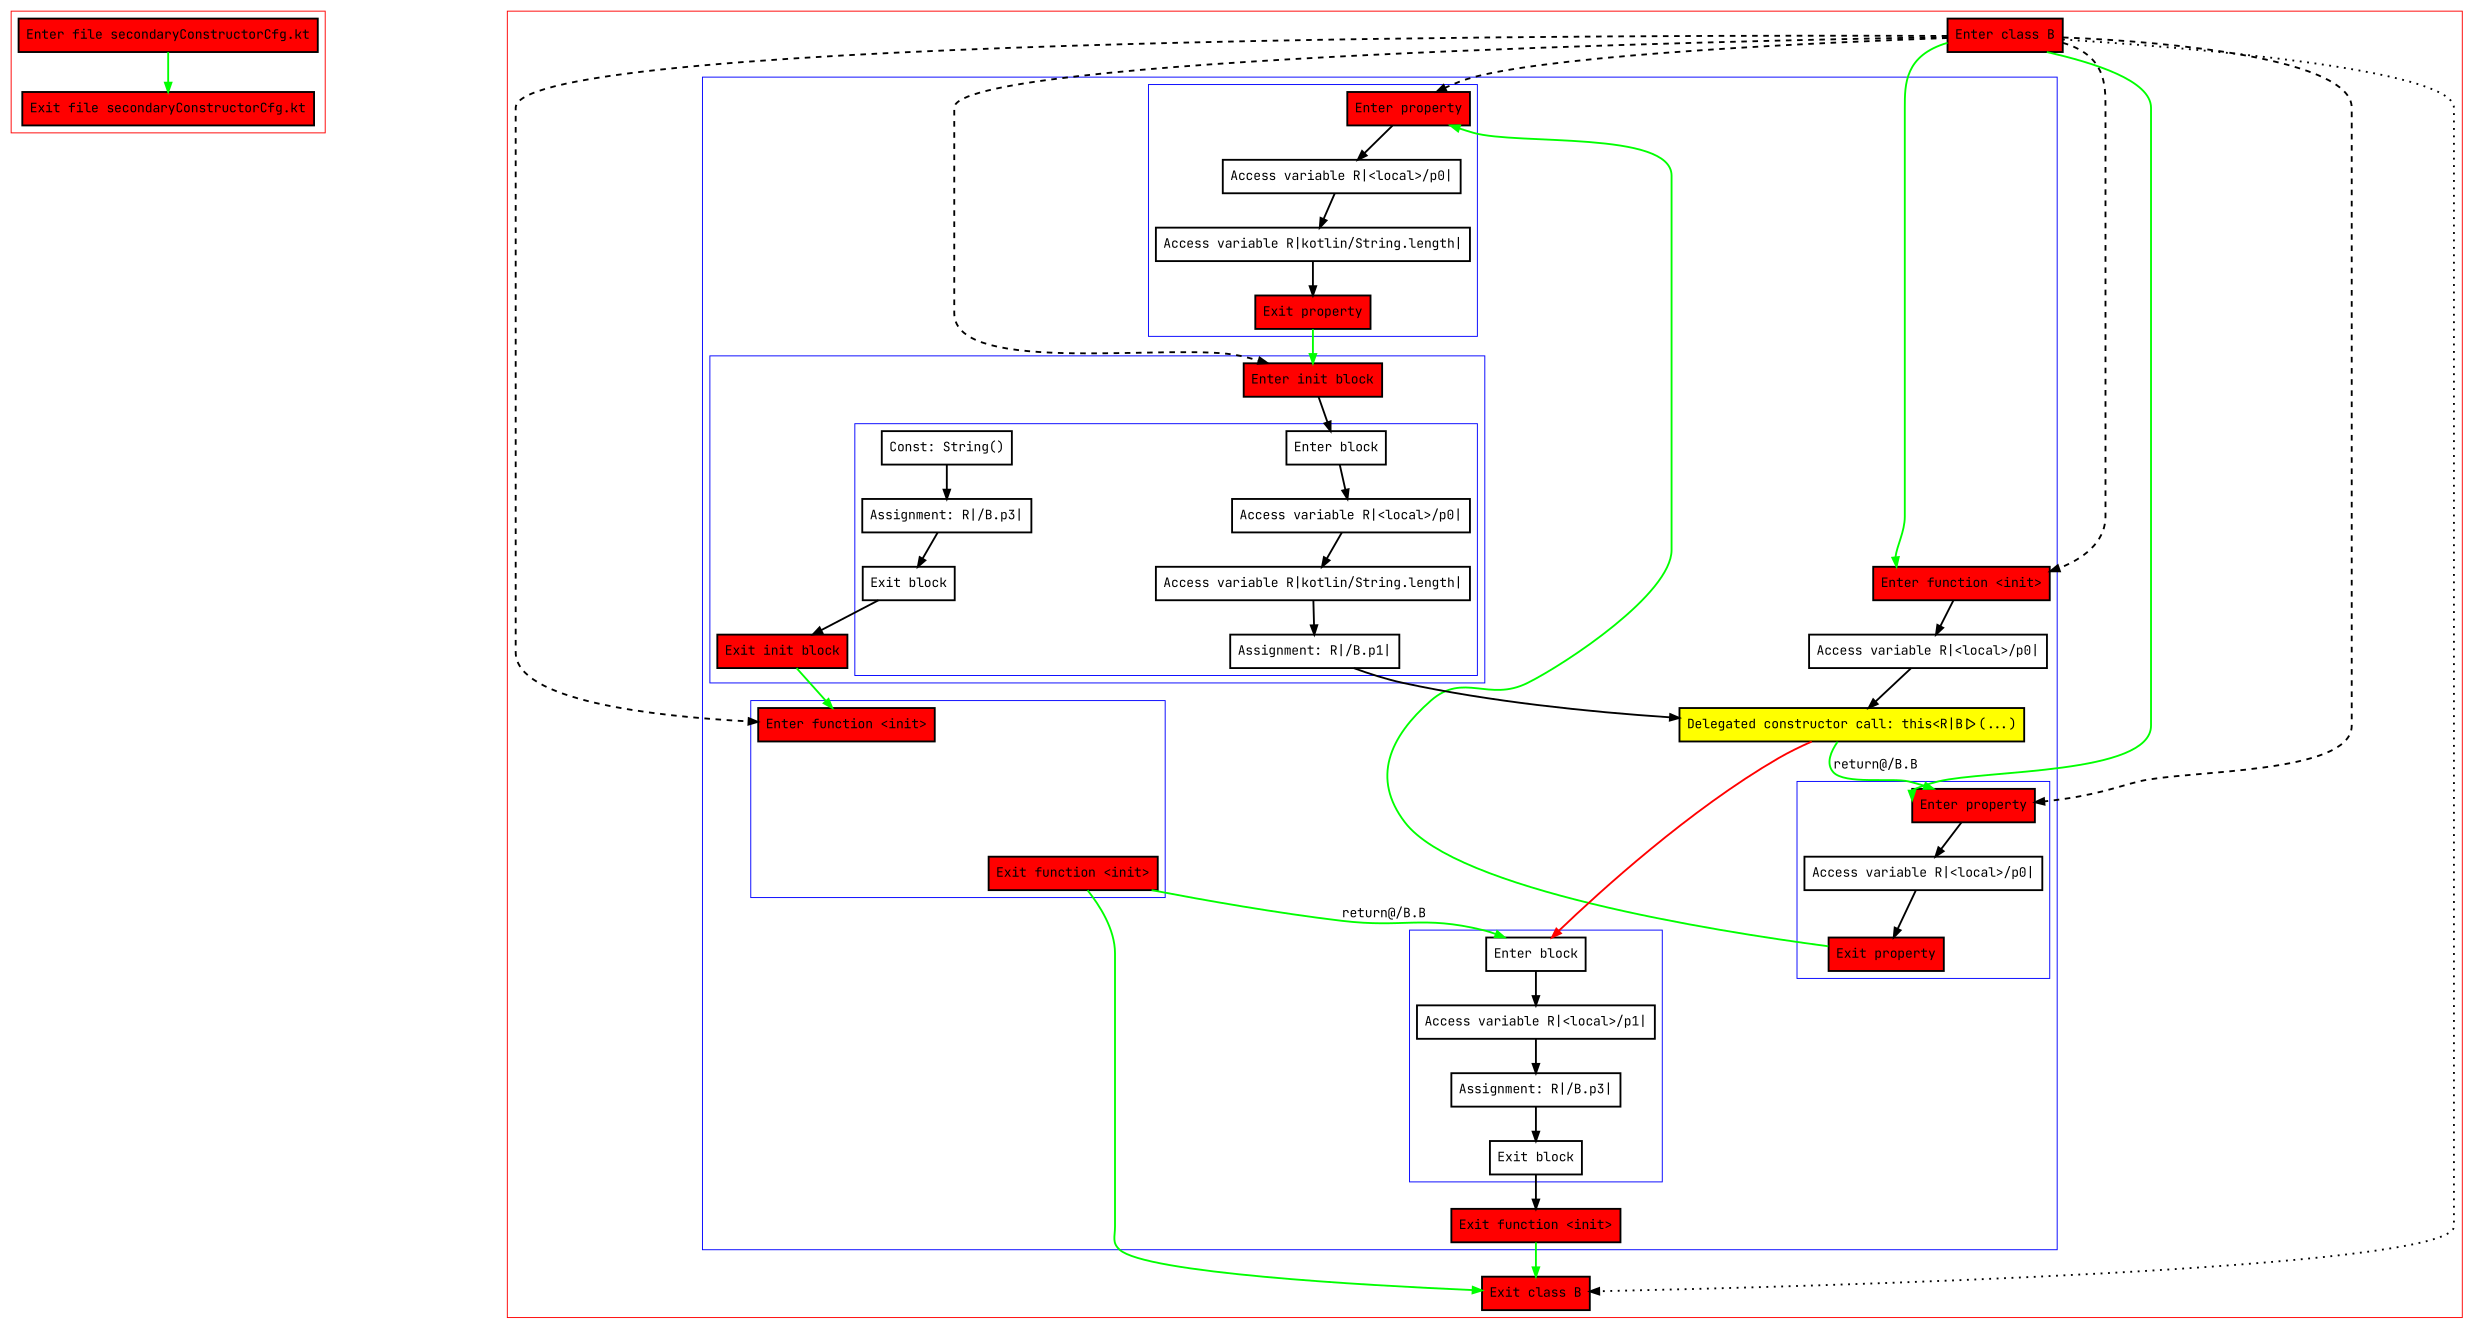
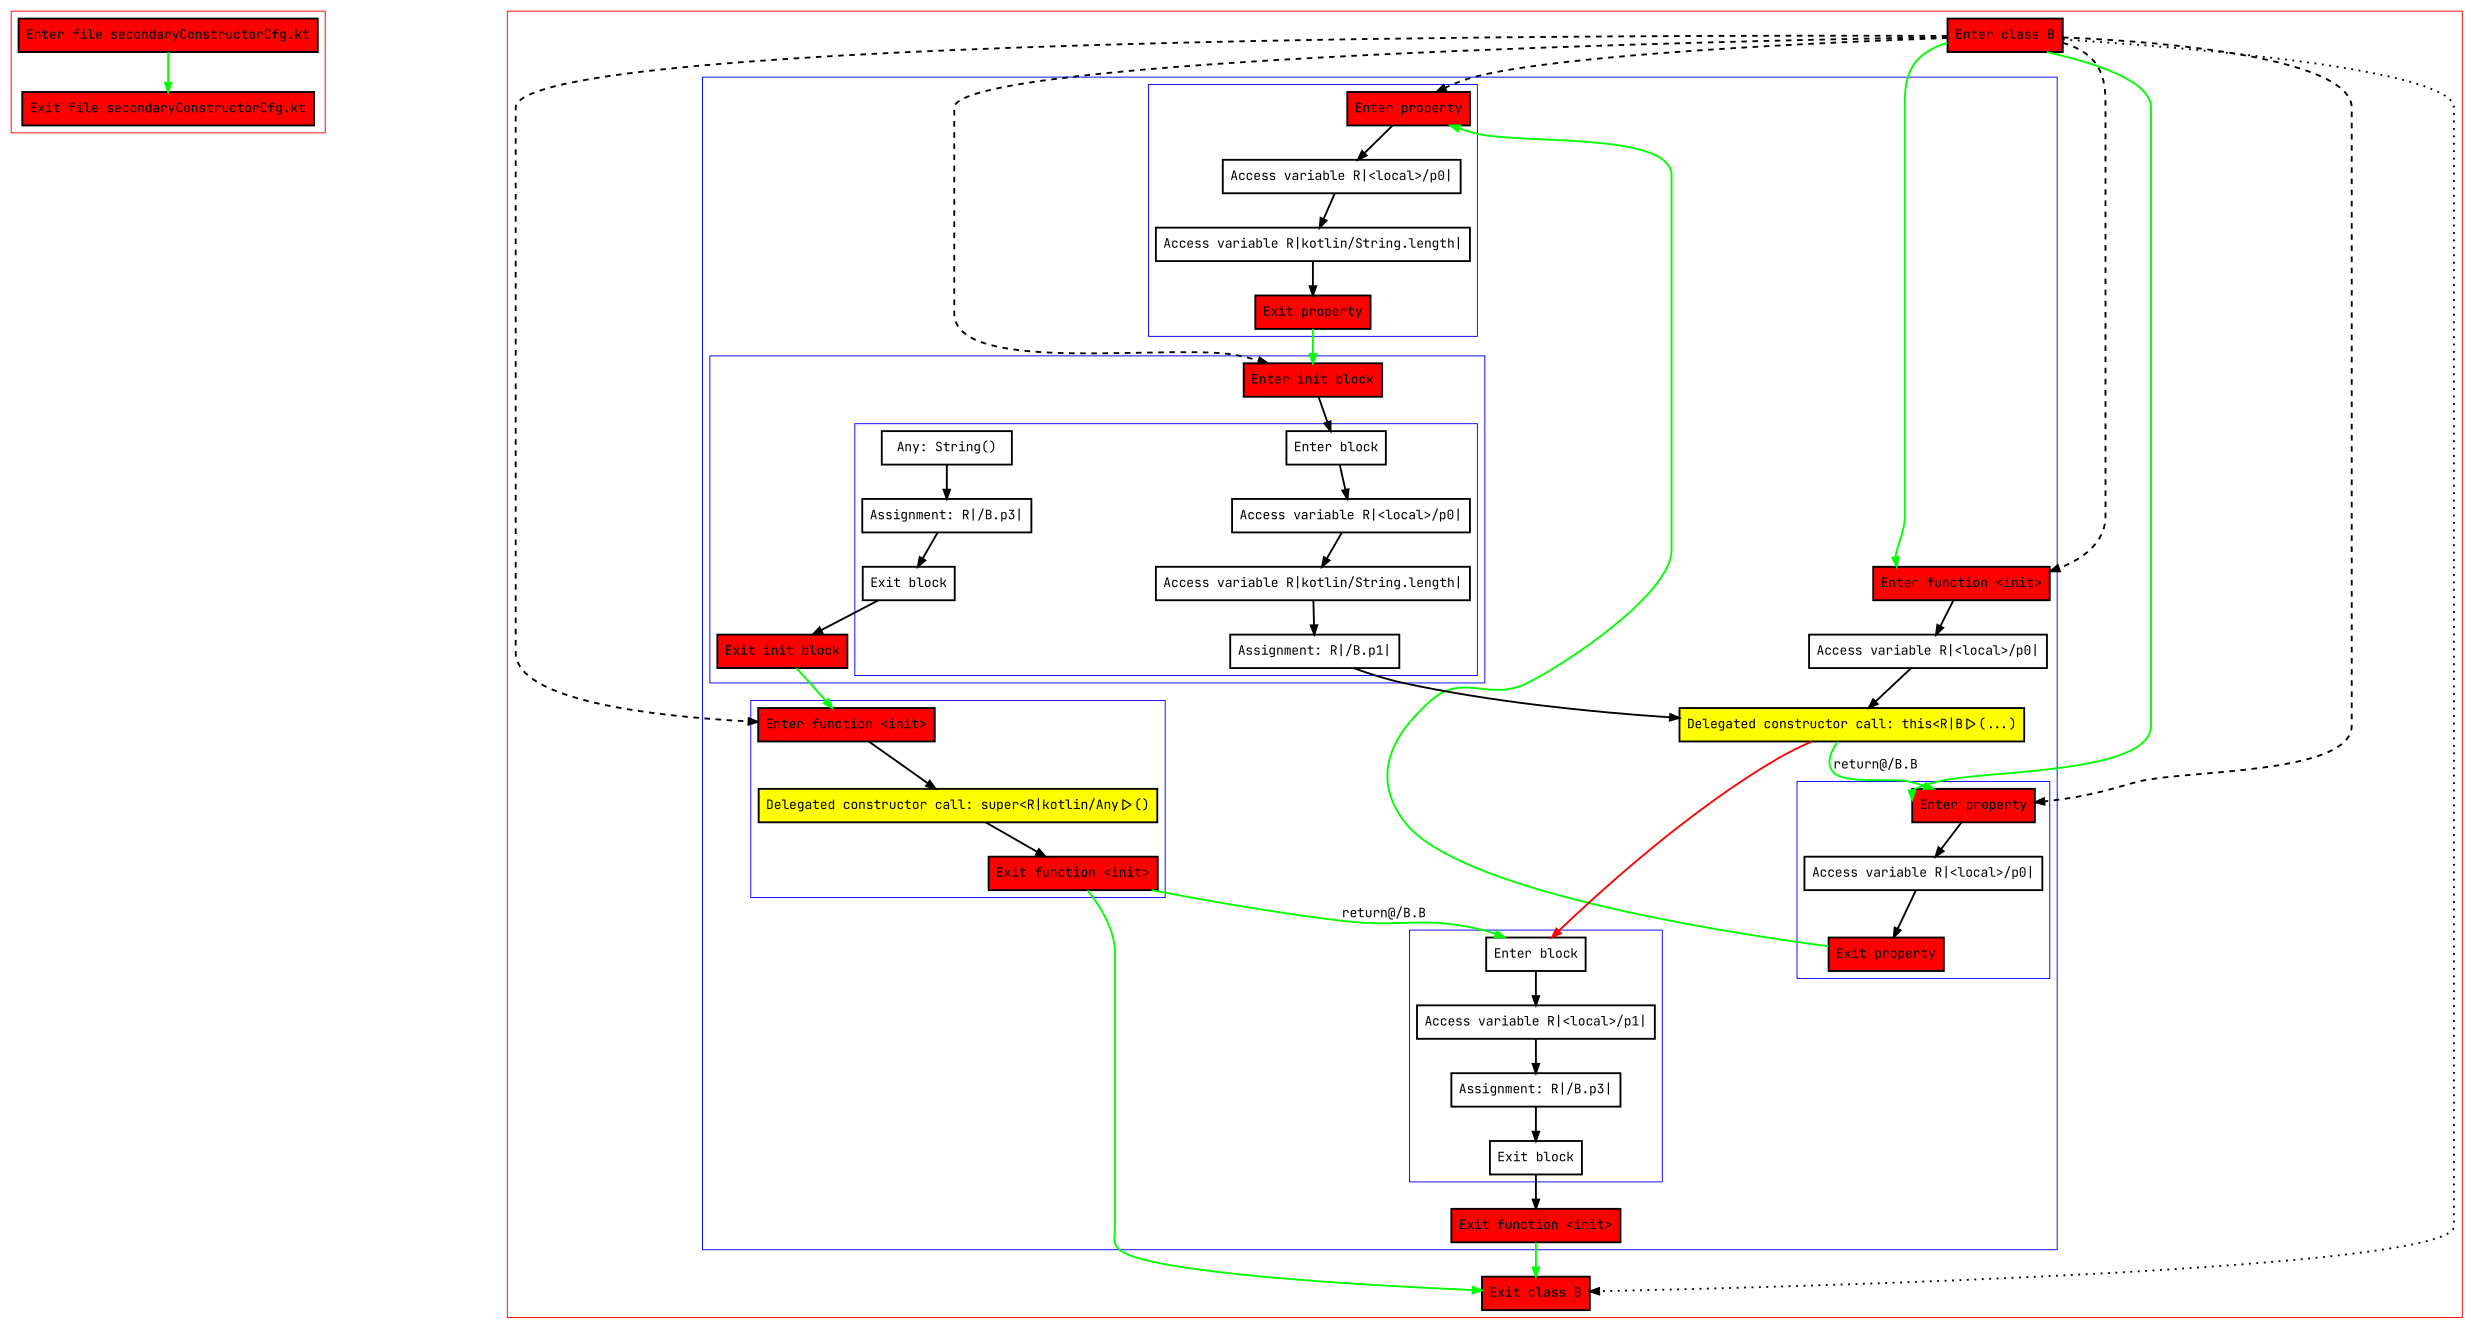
(947, 448) -> (947, 448)
none -> (958, 806)
